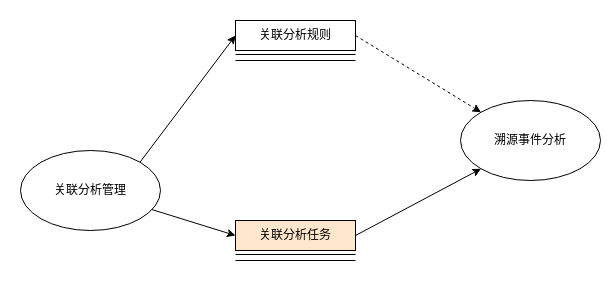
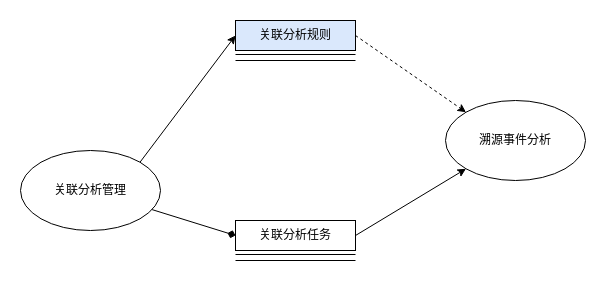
(296, 36) -> (296, 36)
(531, 141) -> (516, 141)
(228, 233) -> (227, 233)
(296, 236) -> (296, 236)
